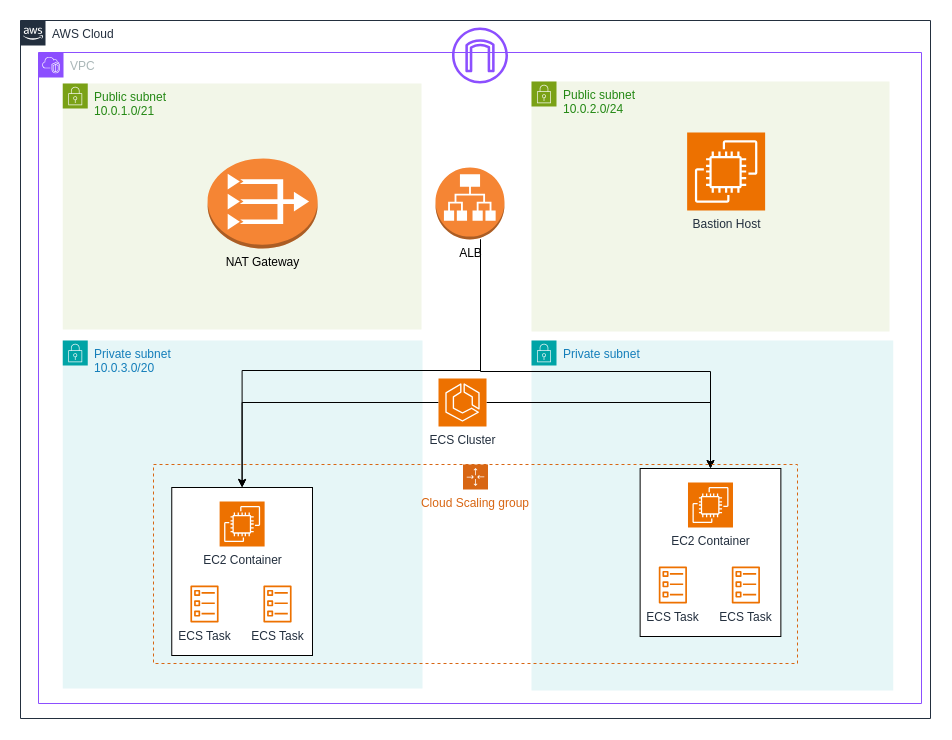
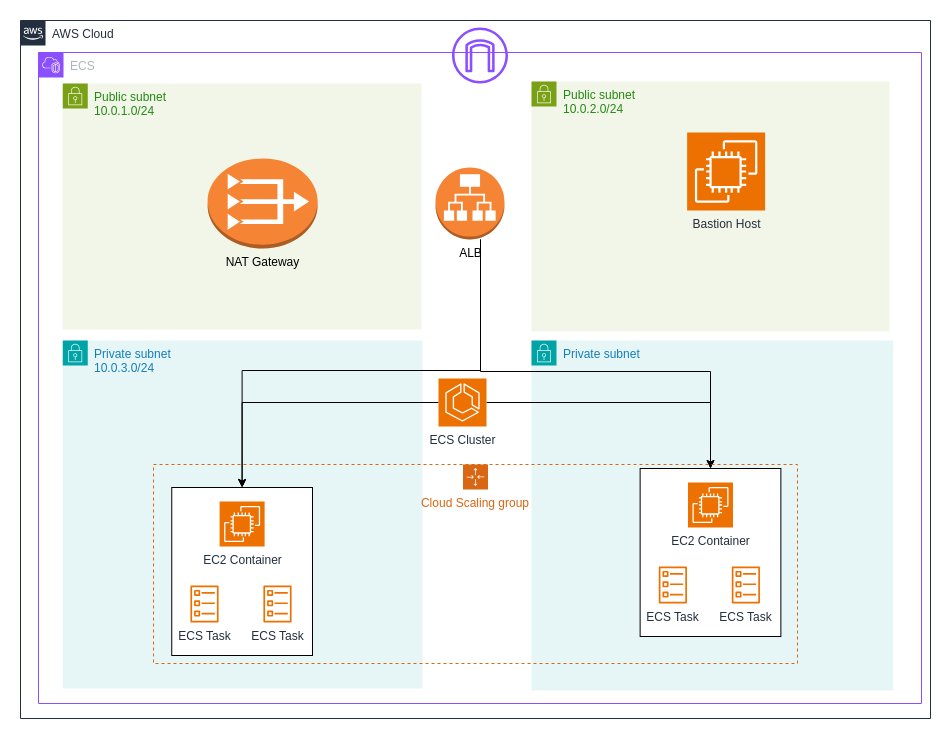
(81, 67) -> (81, 67)
(134, 105) -> (134, 105)
(138, 362) -> (138, 362)
